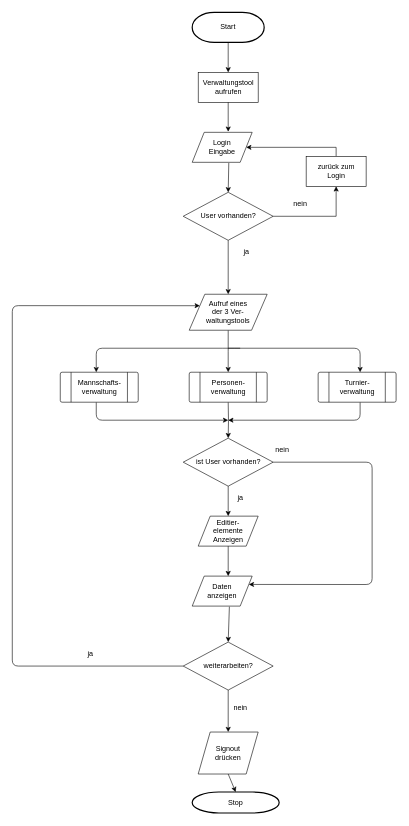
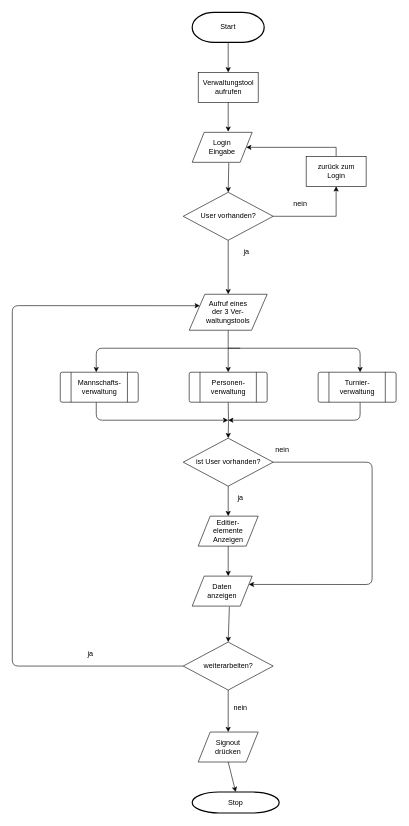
(228, 753) -> (228, 747)
